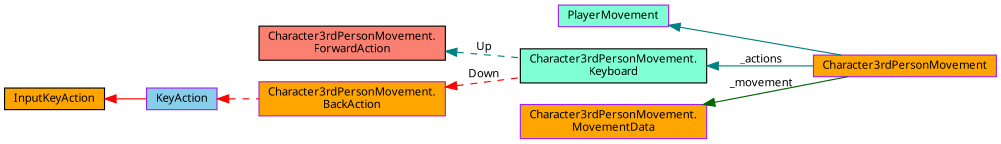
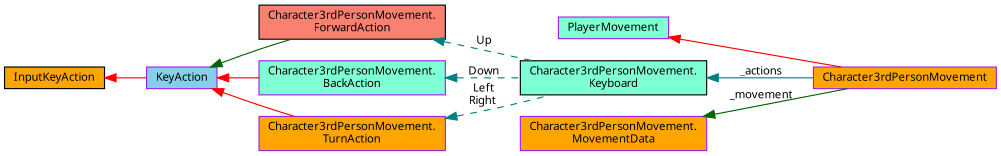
(760, 41) -> (760, 53)
none -> (256, 50)
(489, 82) -> (489, 78)
(244, 99) -> (244, 78)
(352, 99) -> (352, 78)
none -> (352, 133)
